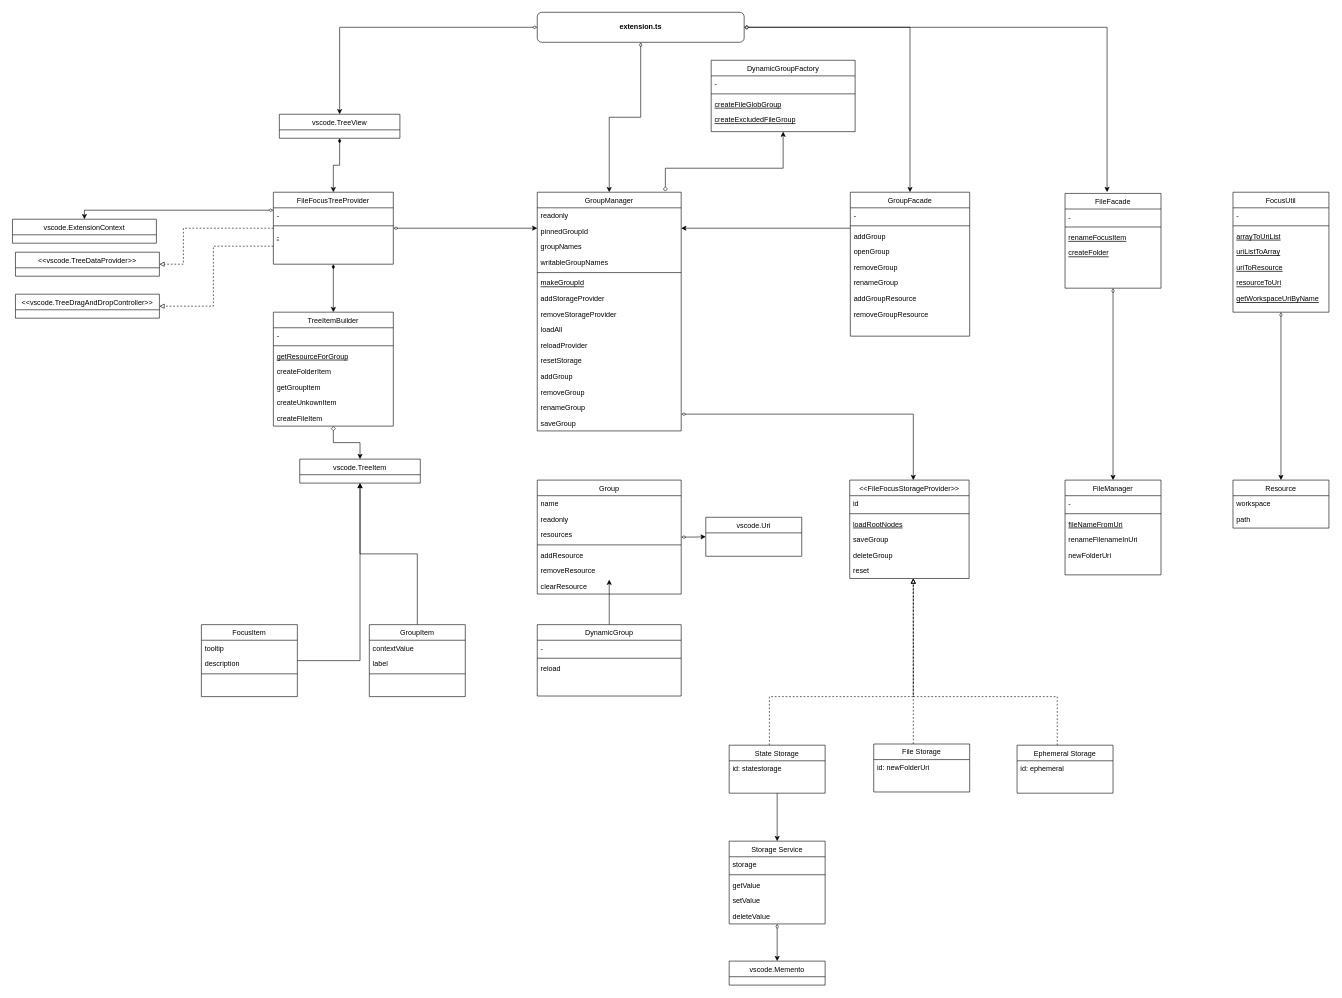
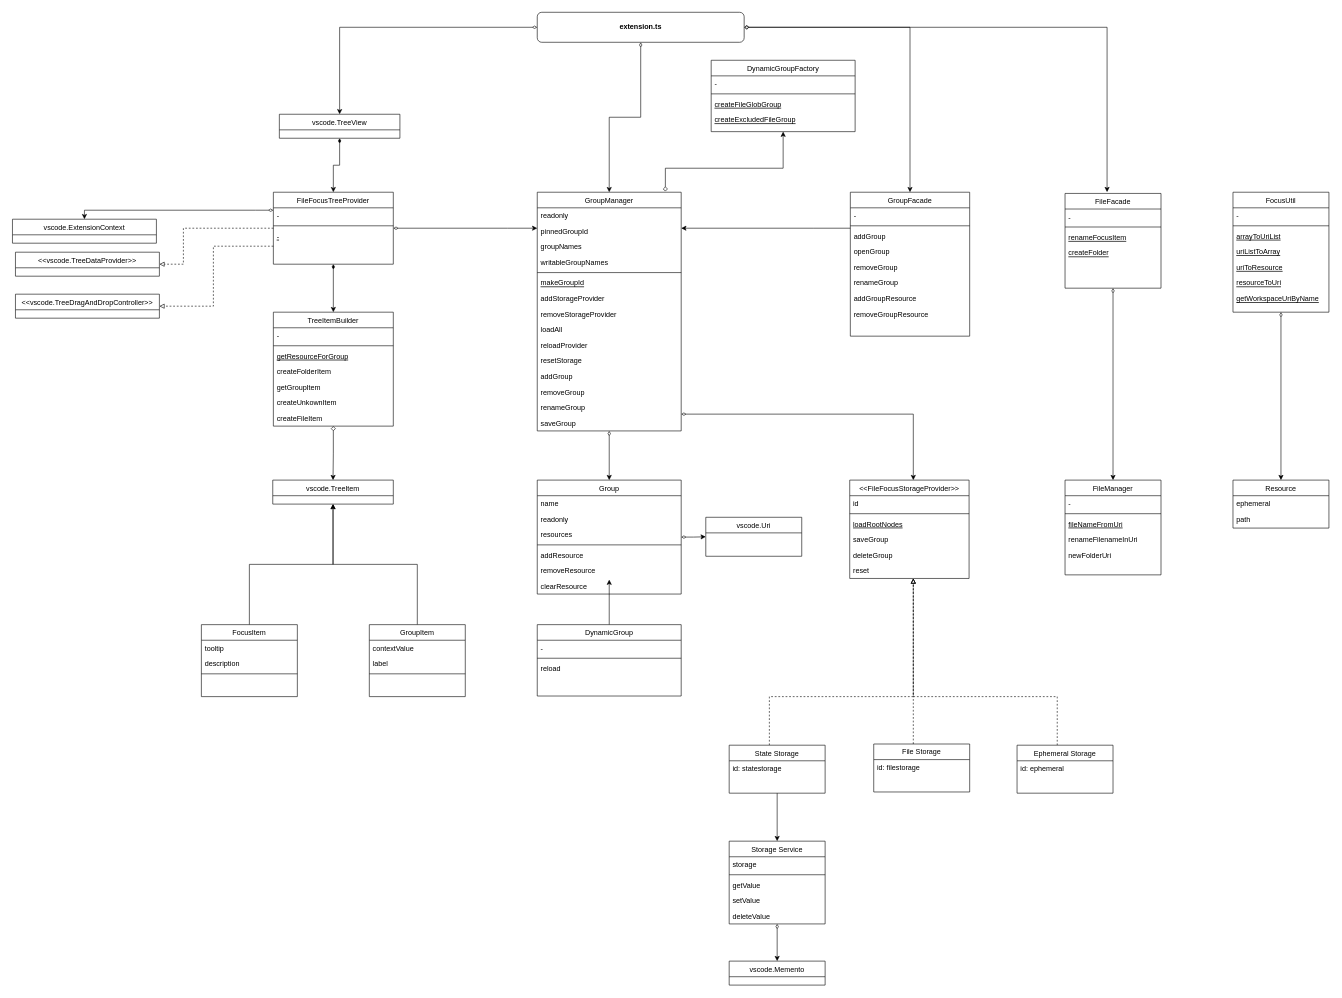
(360, 471) -> (333, 492)
none -> (609, 474)
(1255, 504) -> (1254, 504)
(905, 768) -> (903, 768)
